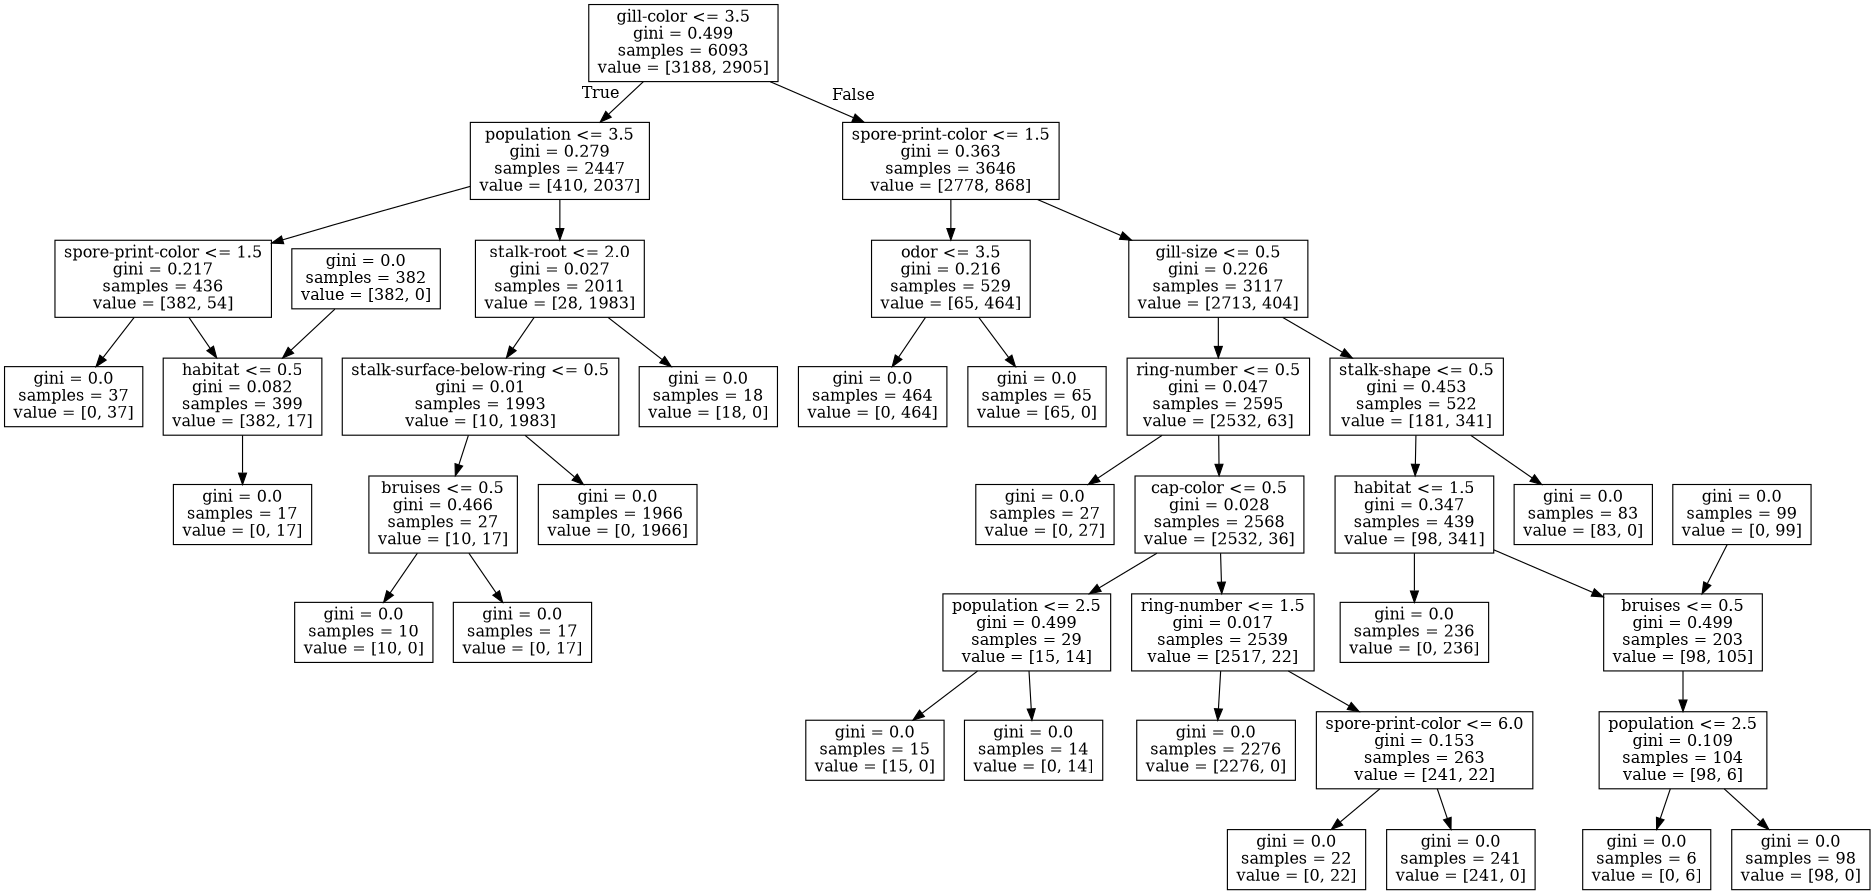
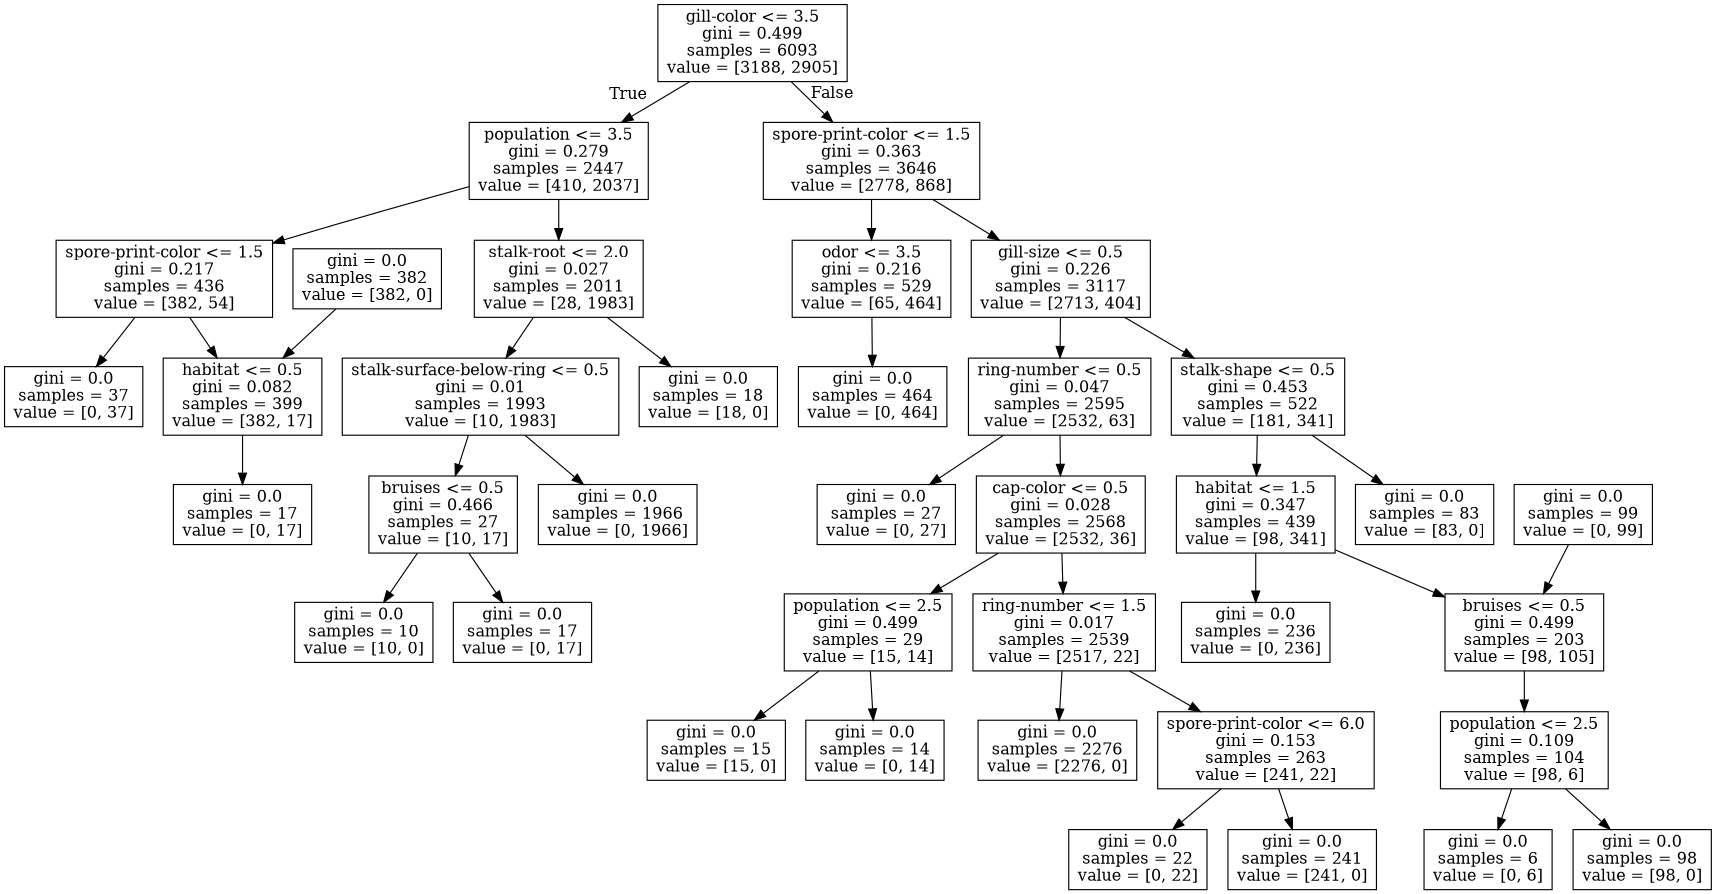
(1037, 397) -> none
